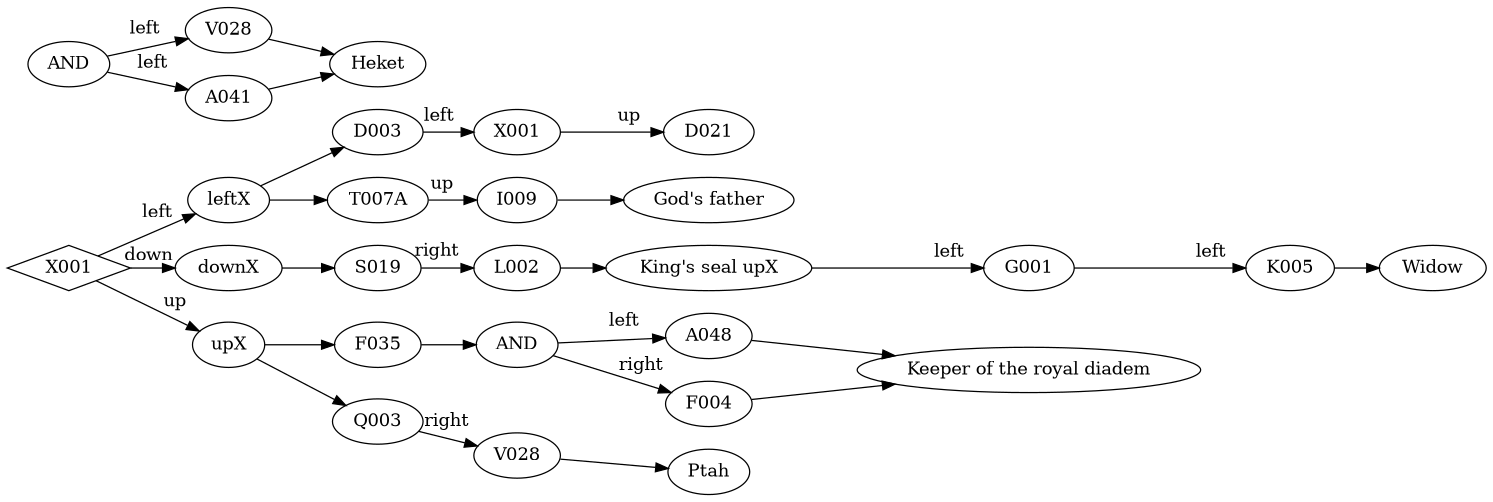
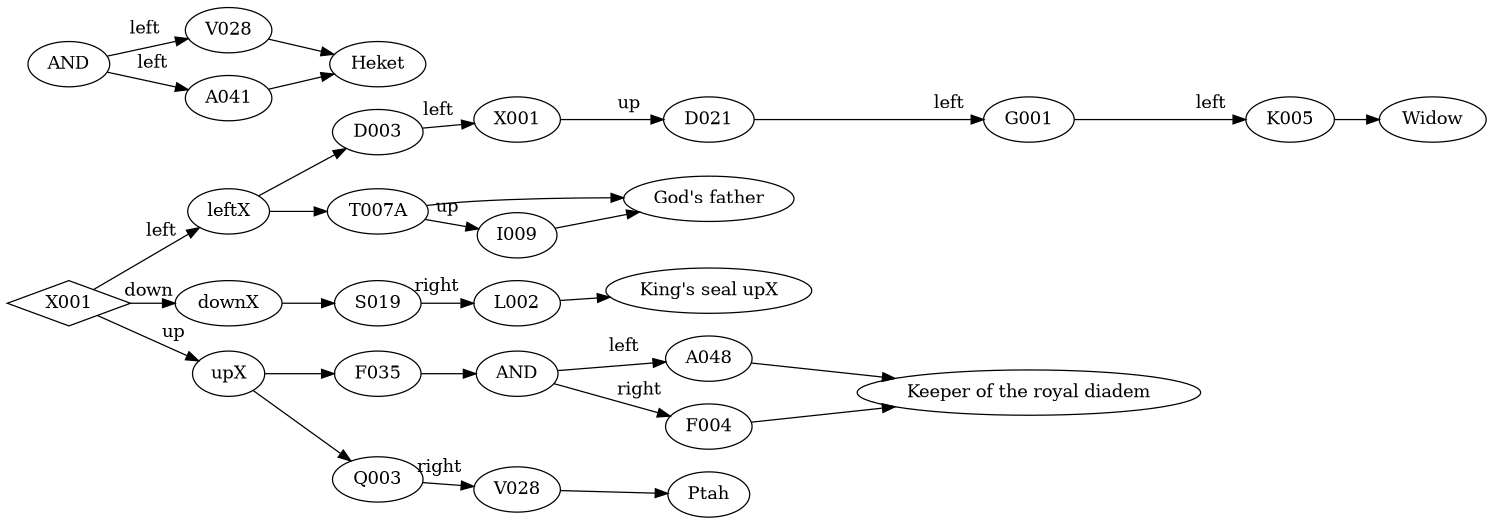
none -> (519, 199)
(891, 268) -> (862, 120)
